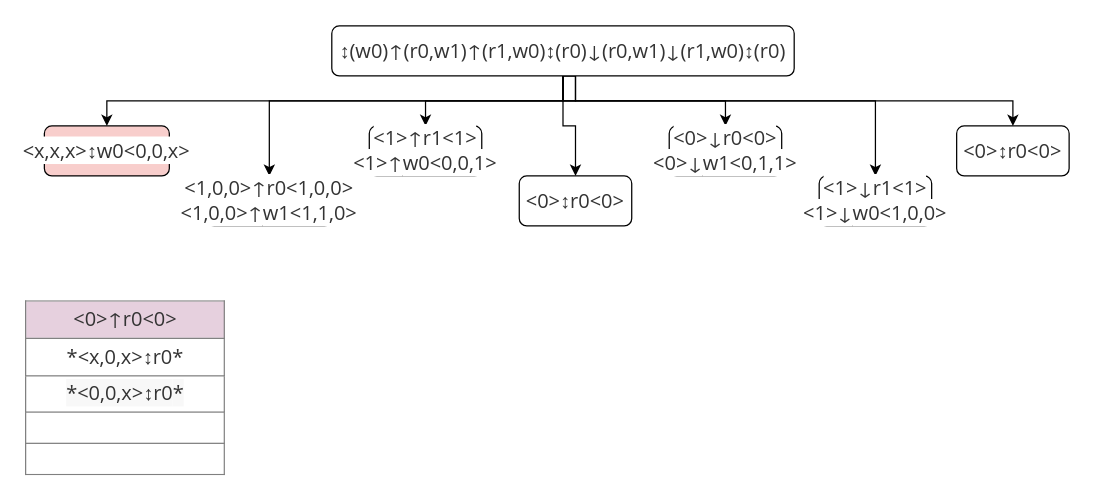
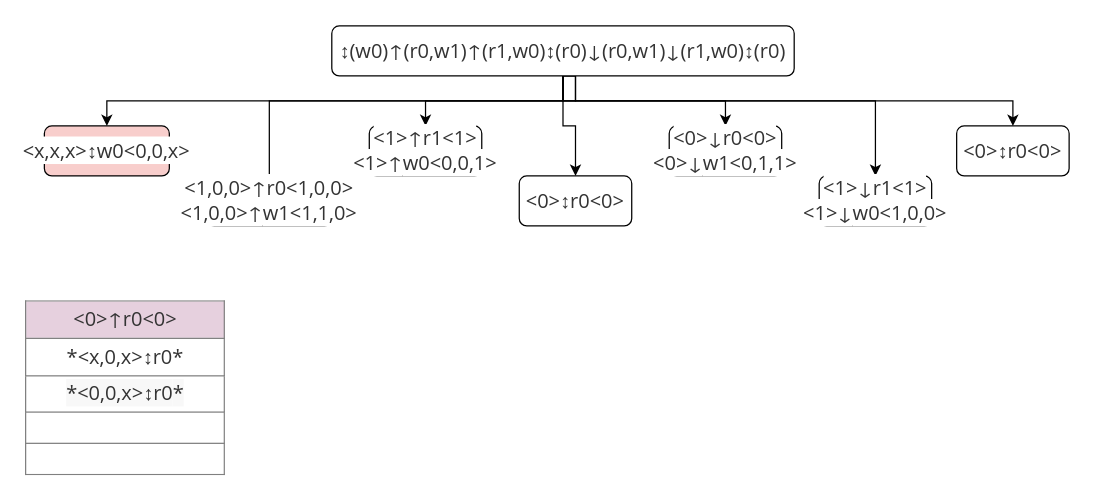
(269, 166) -> (269, 169)
